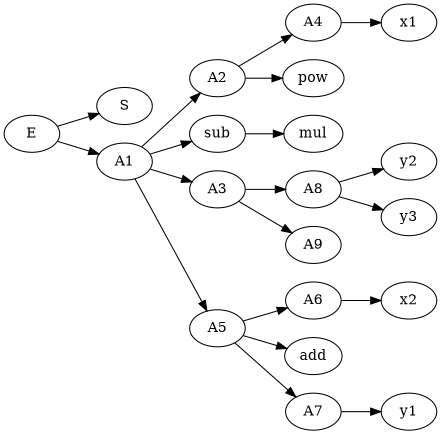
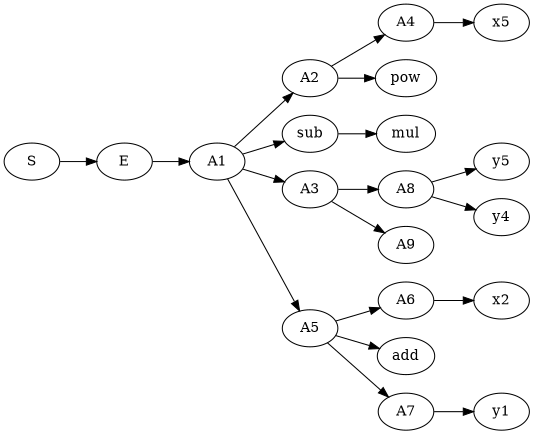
(409, 23) -> (502, 23)
(73, 121) -> (73, 162)
(409, 162) -> (502, 162)
(409, 217) -> (502, 217)
